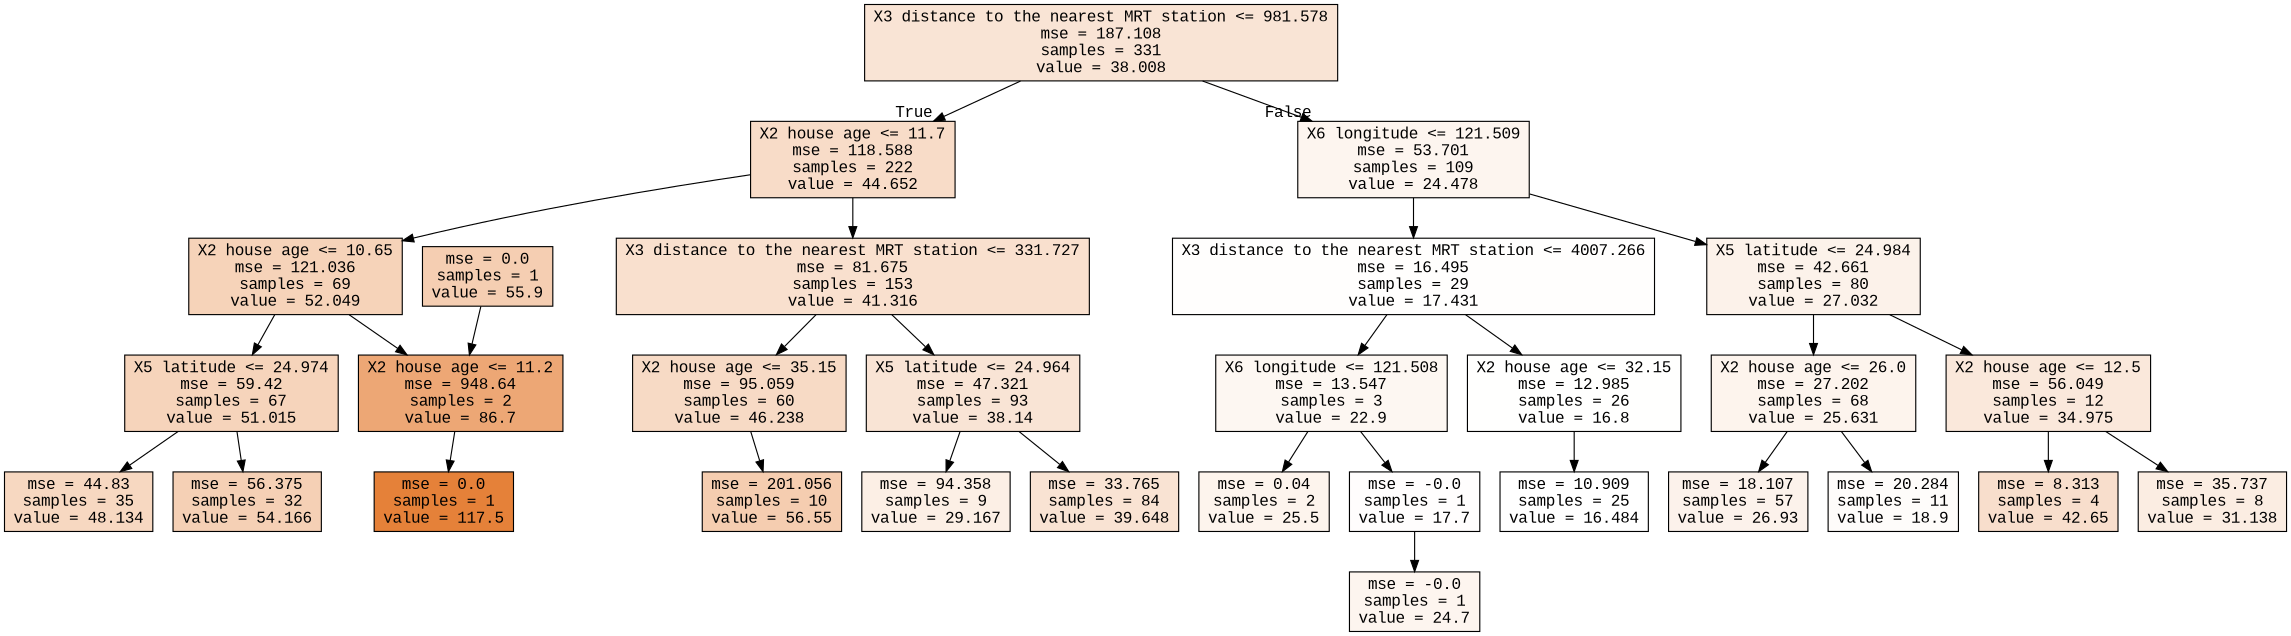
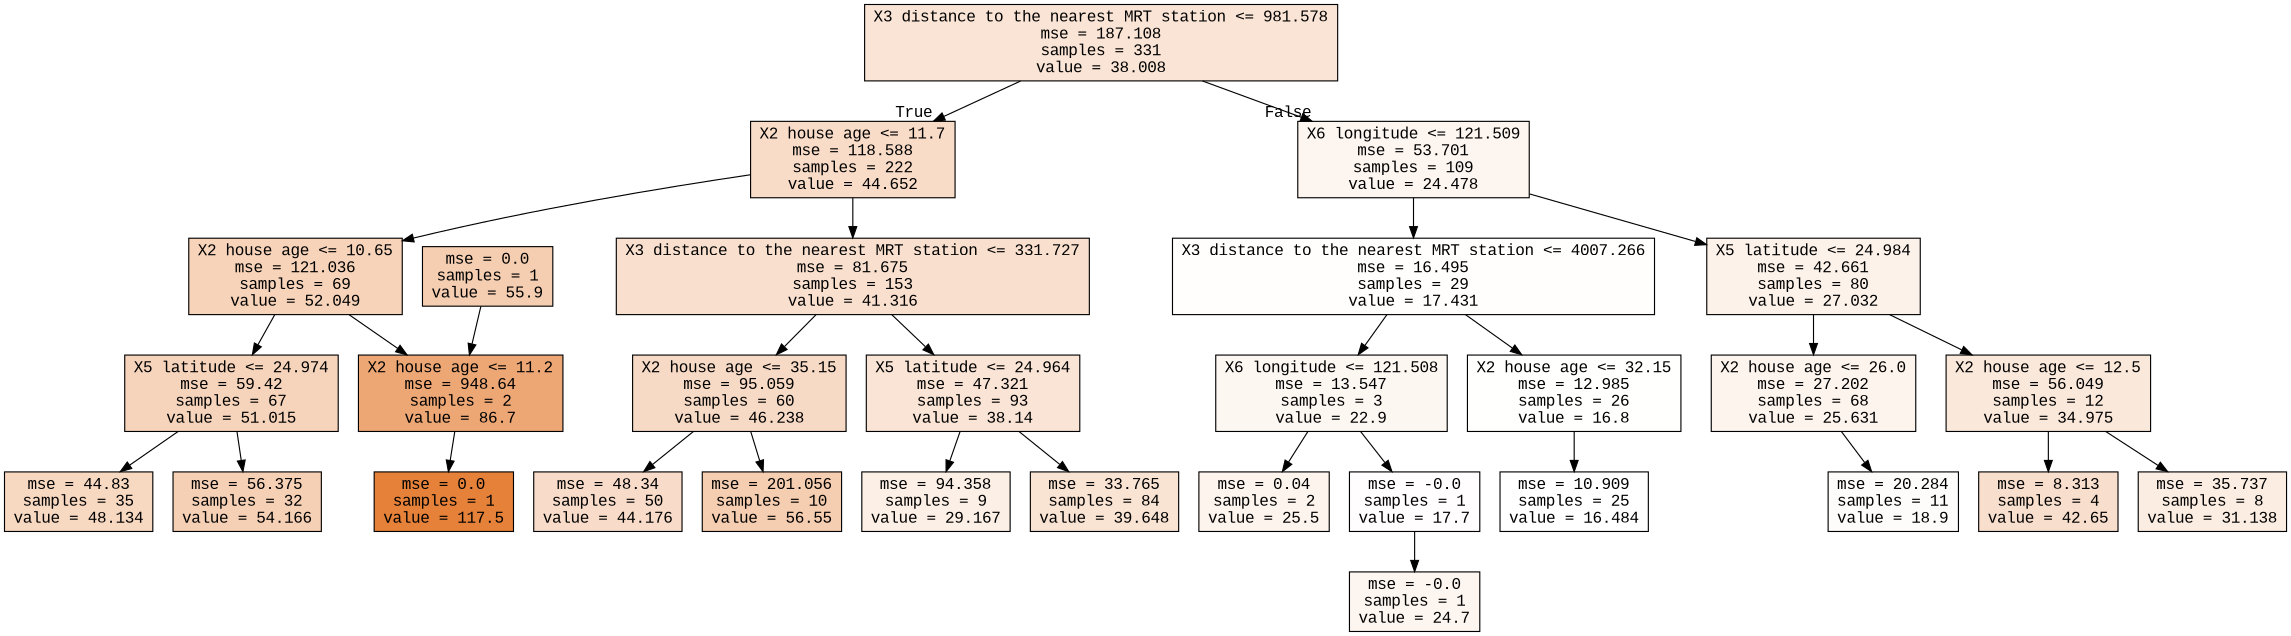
none -> (608, 502)
(1738, 502) -> none
